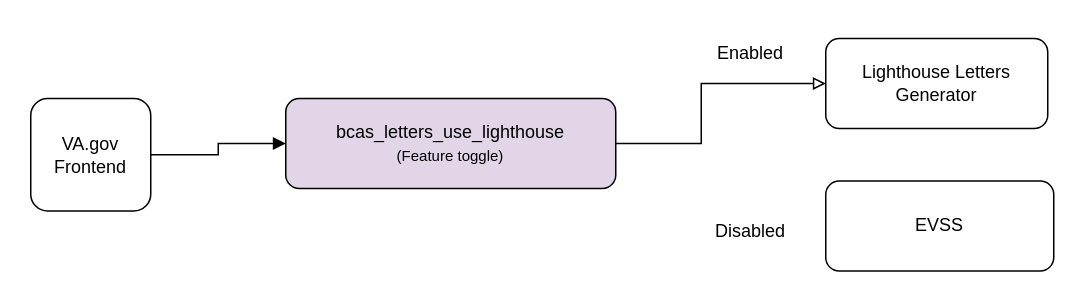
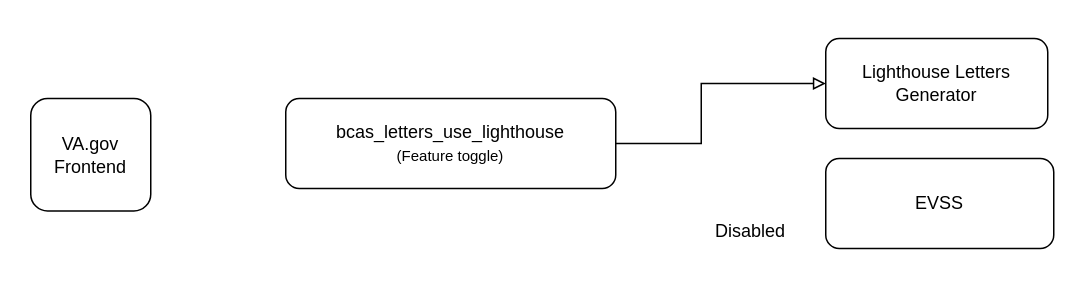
(751, 53) -> none
(451, 143) -> (451, 143)
(217, 155) -> none
(940, 226) -> (940, 203)
